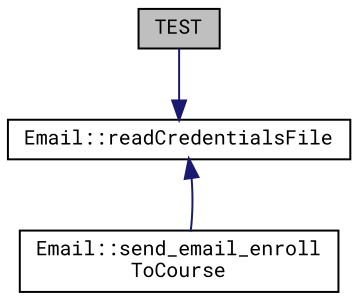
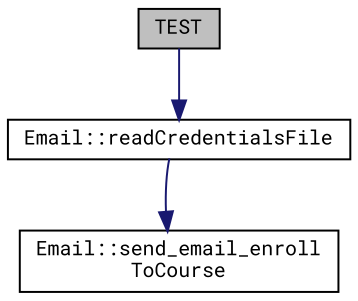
(192, 205) -> (166, 185)
